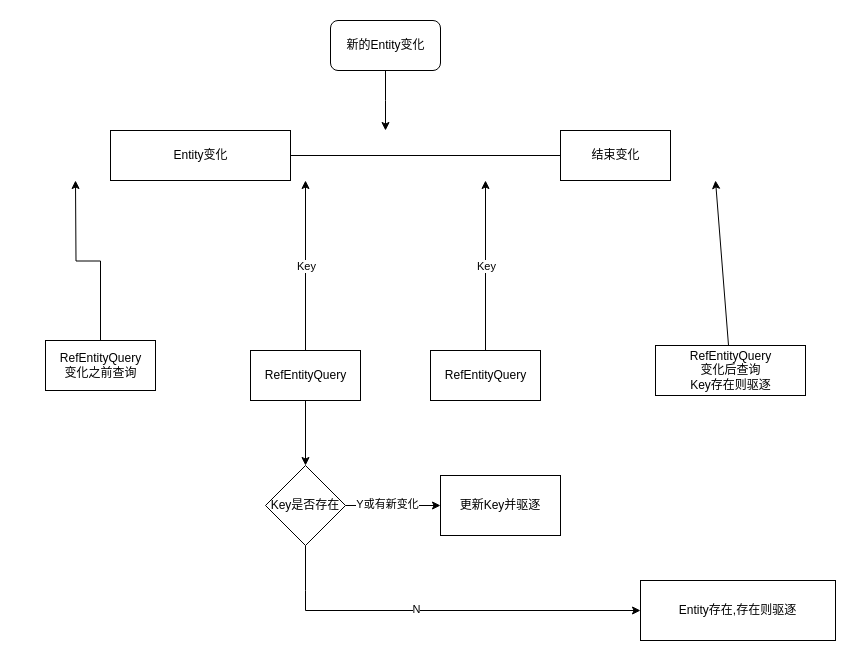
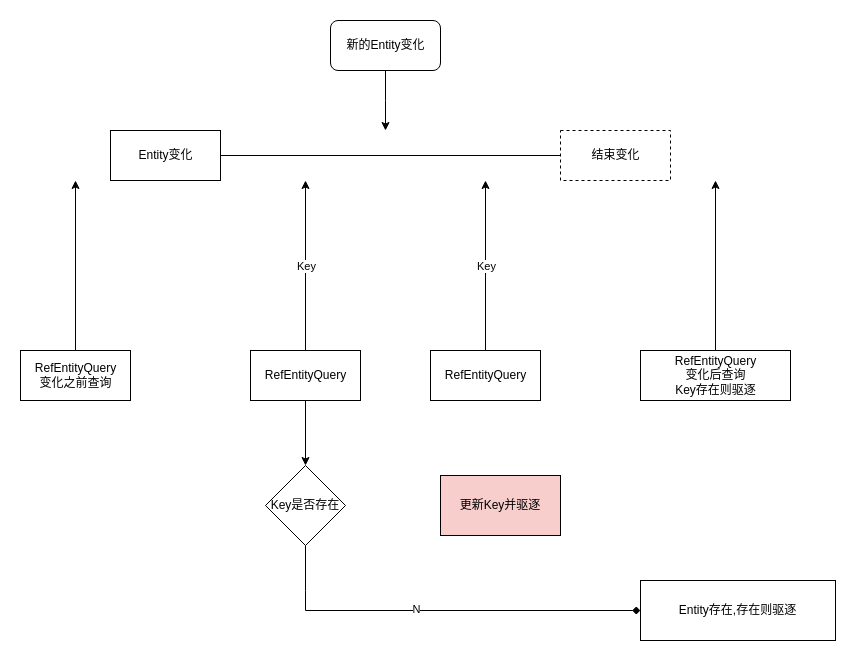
(201, 156) -> (166, 156)
(616, 156) -> (616, 156)
(101, 366) -> (76, 376)
(731, 371) -> (716, 376)
(390, 506) -> none
(501, 506) -> (501, 506)
(632, 611) -> (632, 611)
